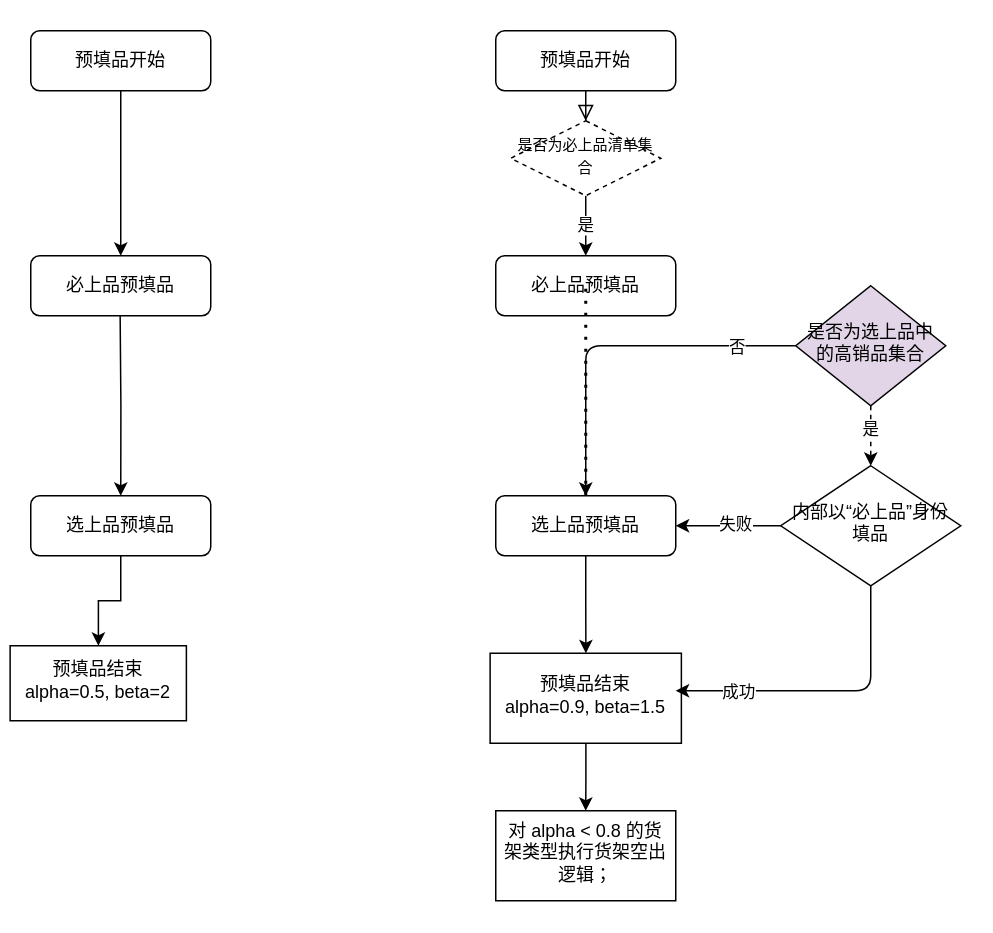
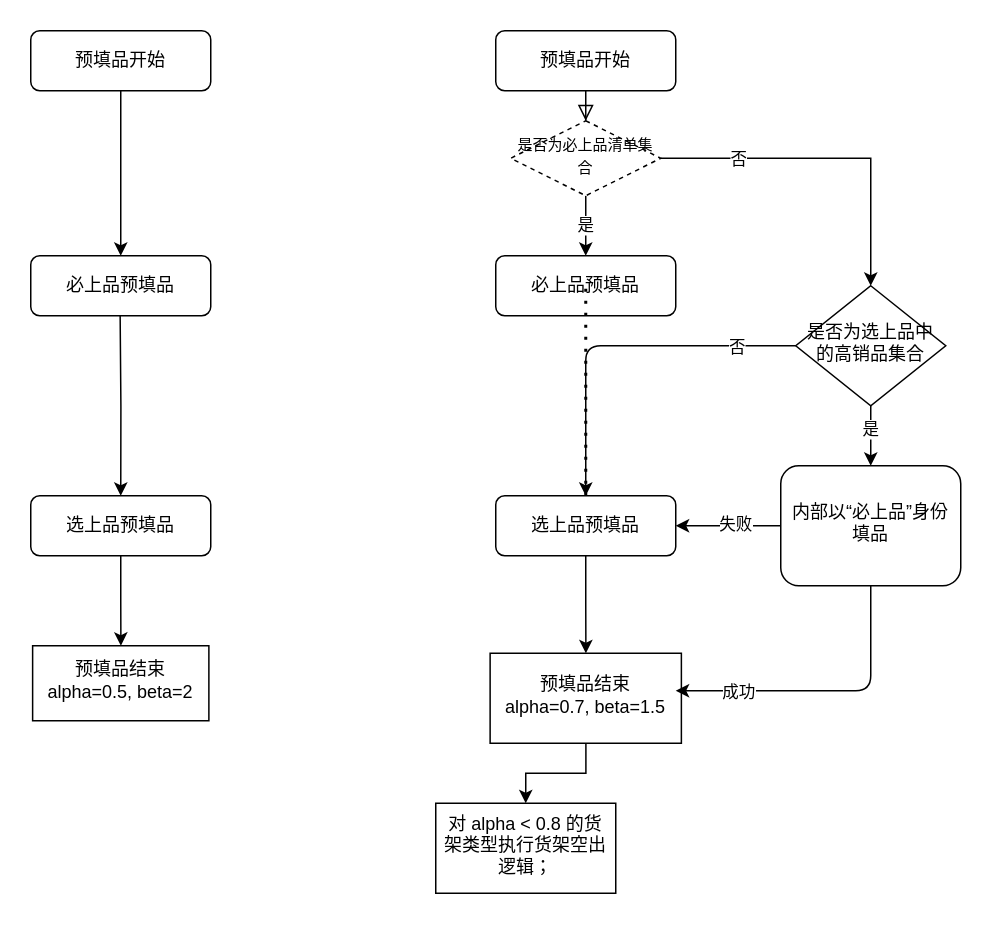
none -> (824, 158)
(871, 346) -> (871, 346)
(871, 445) -> (871, 445)
(871, 526) -> (871, 526)
(98, 683) -> (121, 683)
(586, 695) -> (586, 695)
(586, 856) -> (526, 848)
